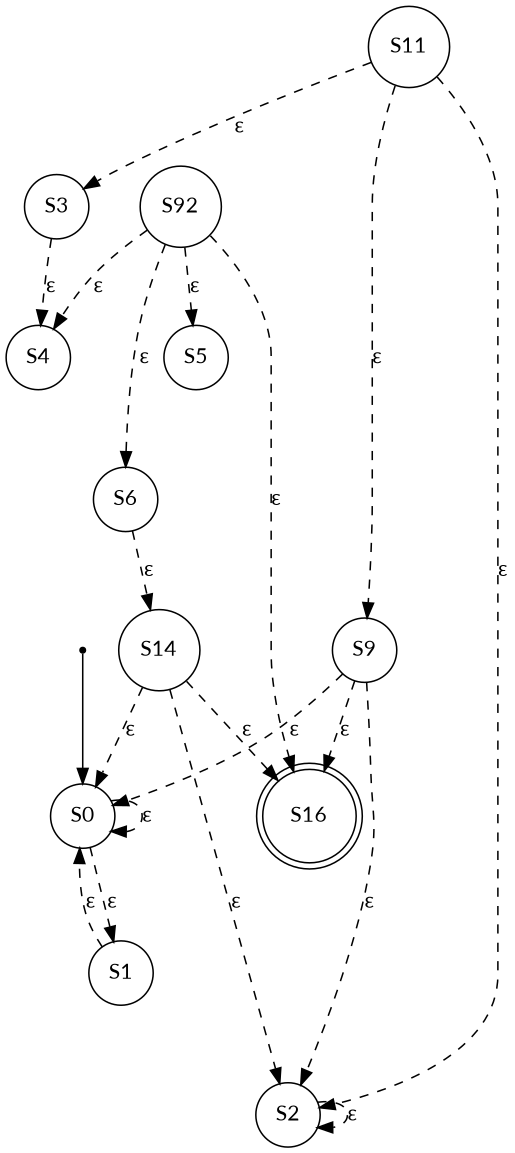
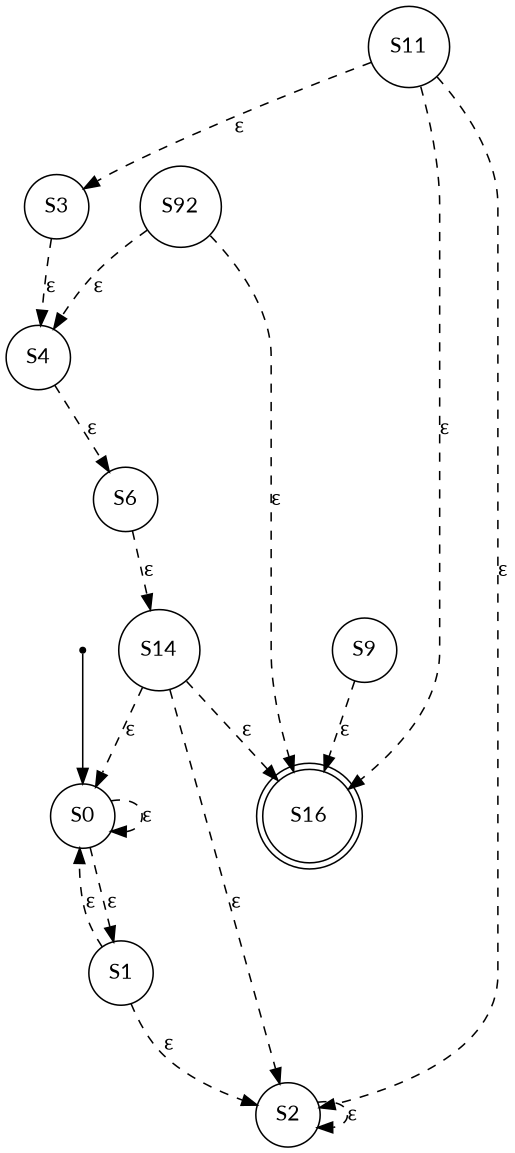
(372, 343) -> (440, 446)
(136, 346) -> (78, 422)
(196, 358) -> none
(238, 754) -> none
(367, 881) -> (175, 1065)
